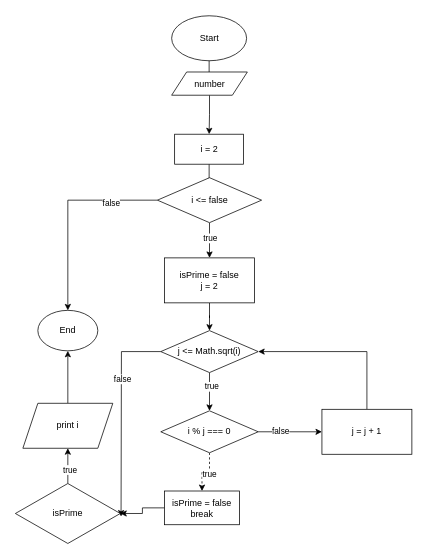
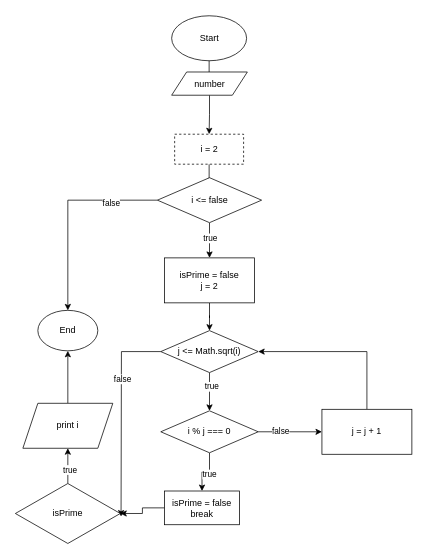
(209, 149) -> (209, 149)
(210, 462) -> (210, 462)
